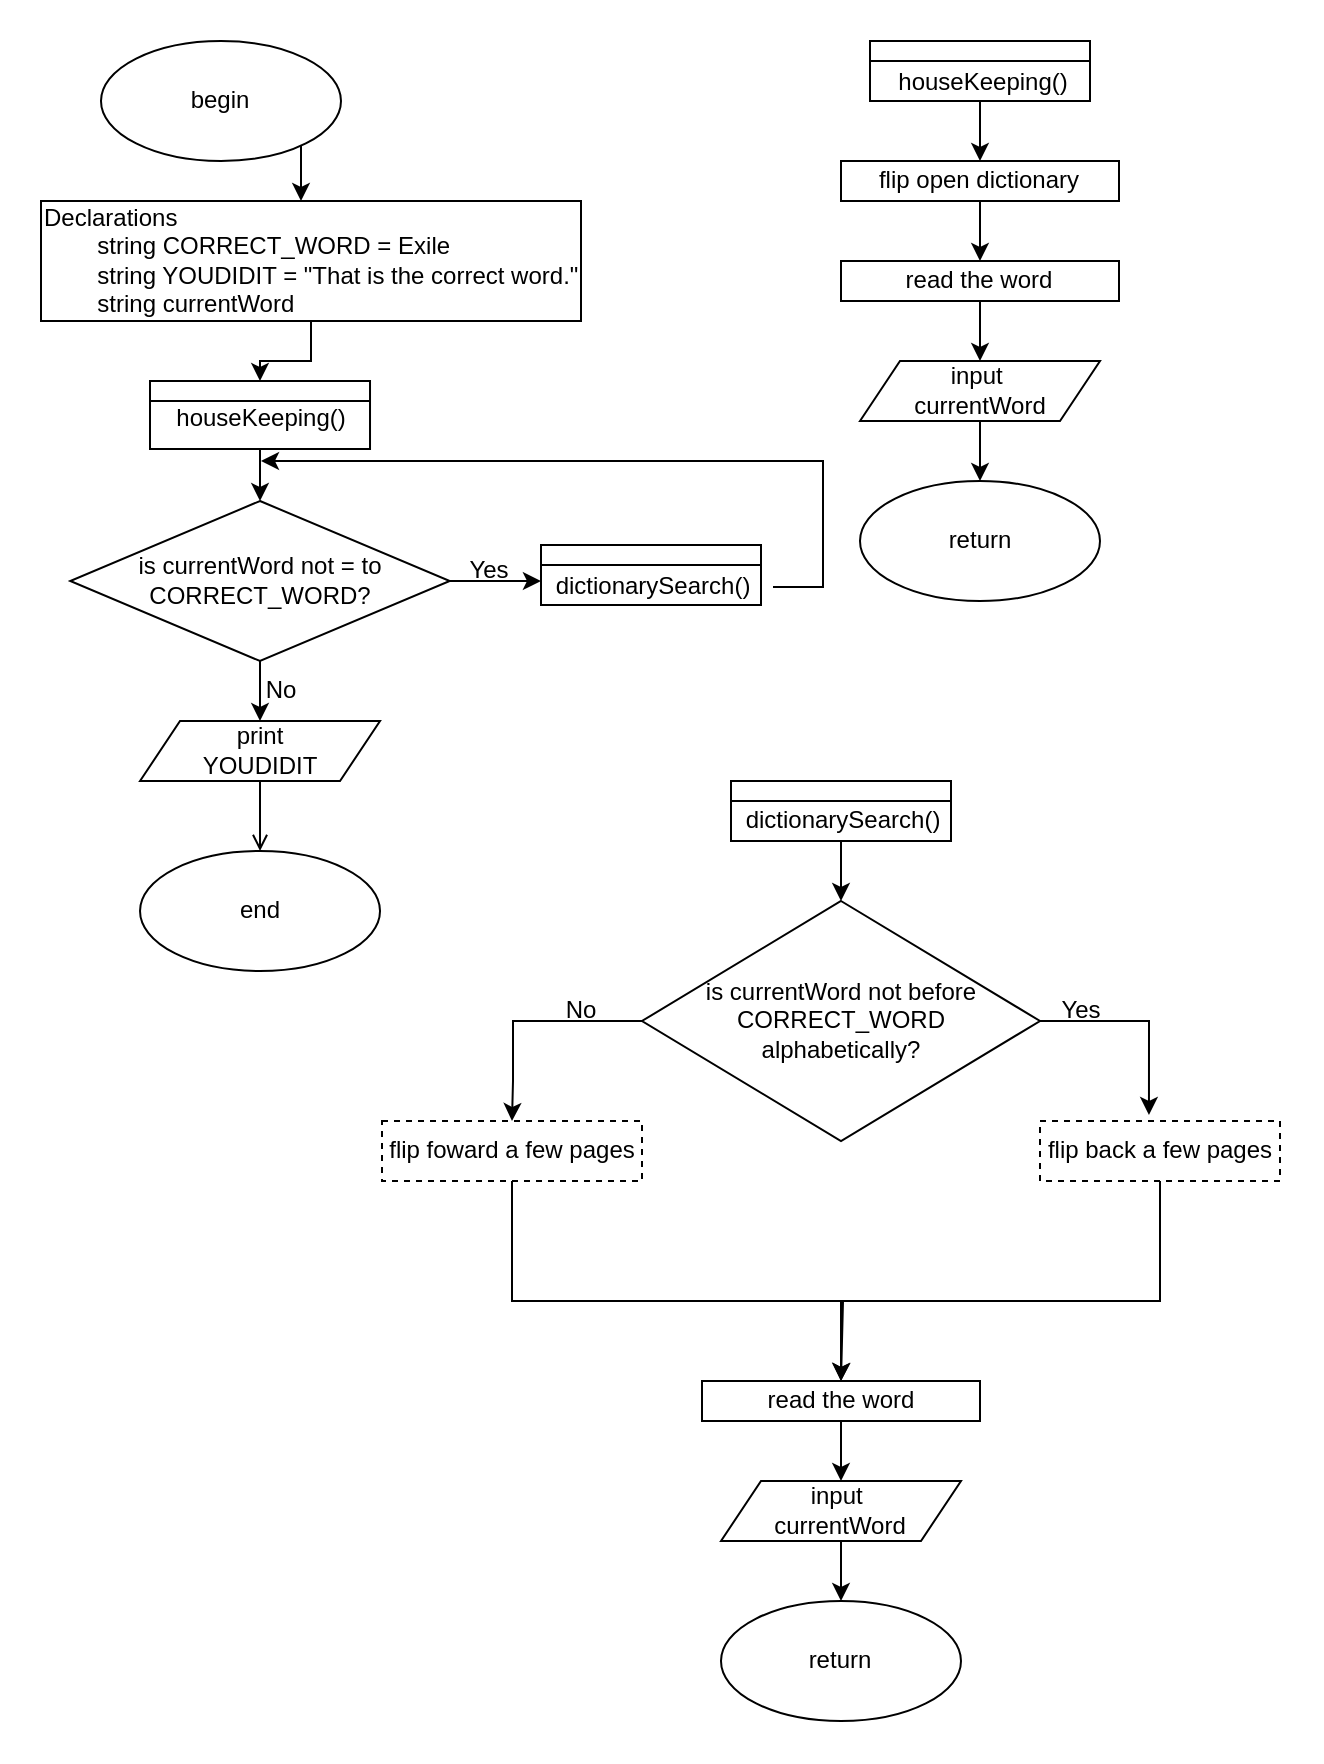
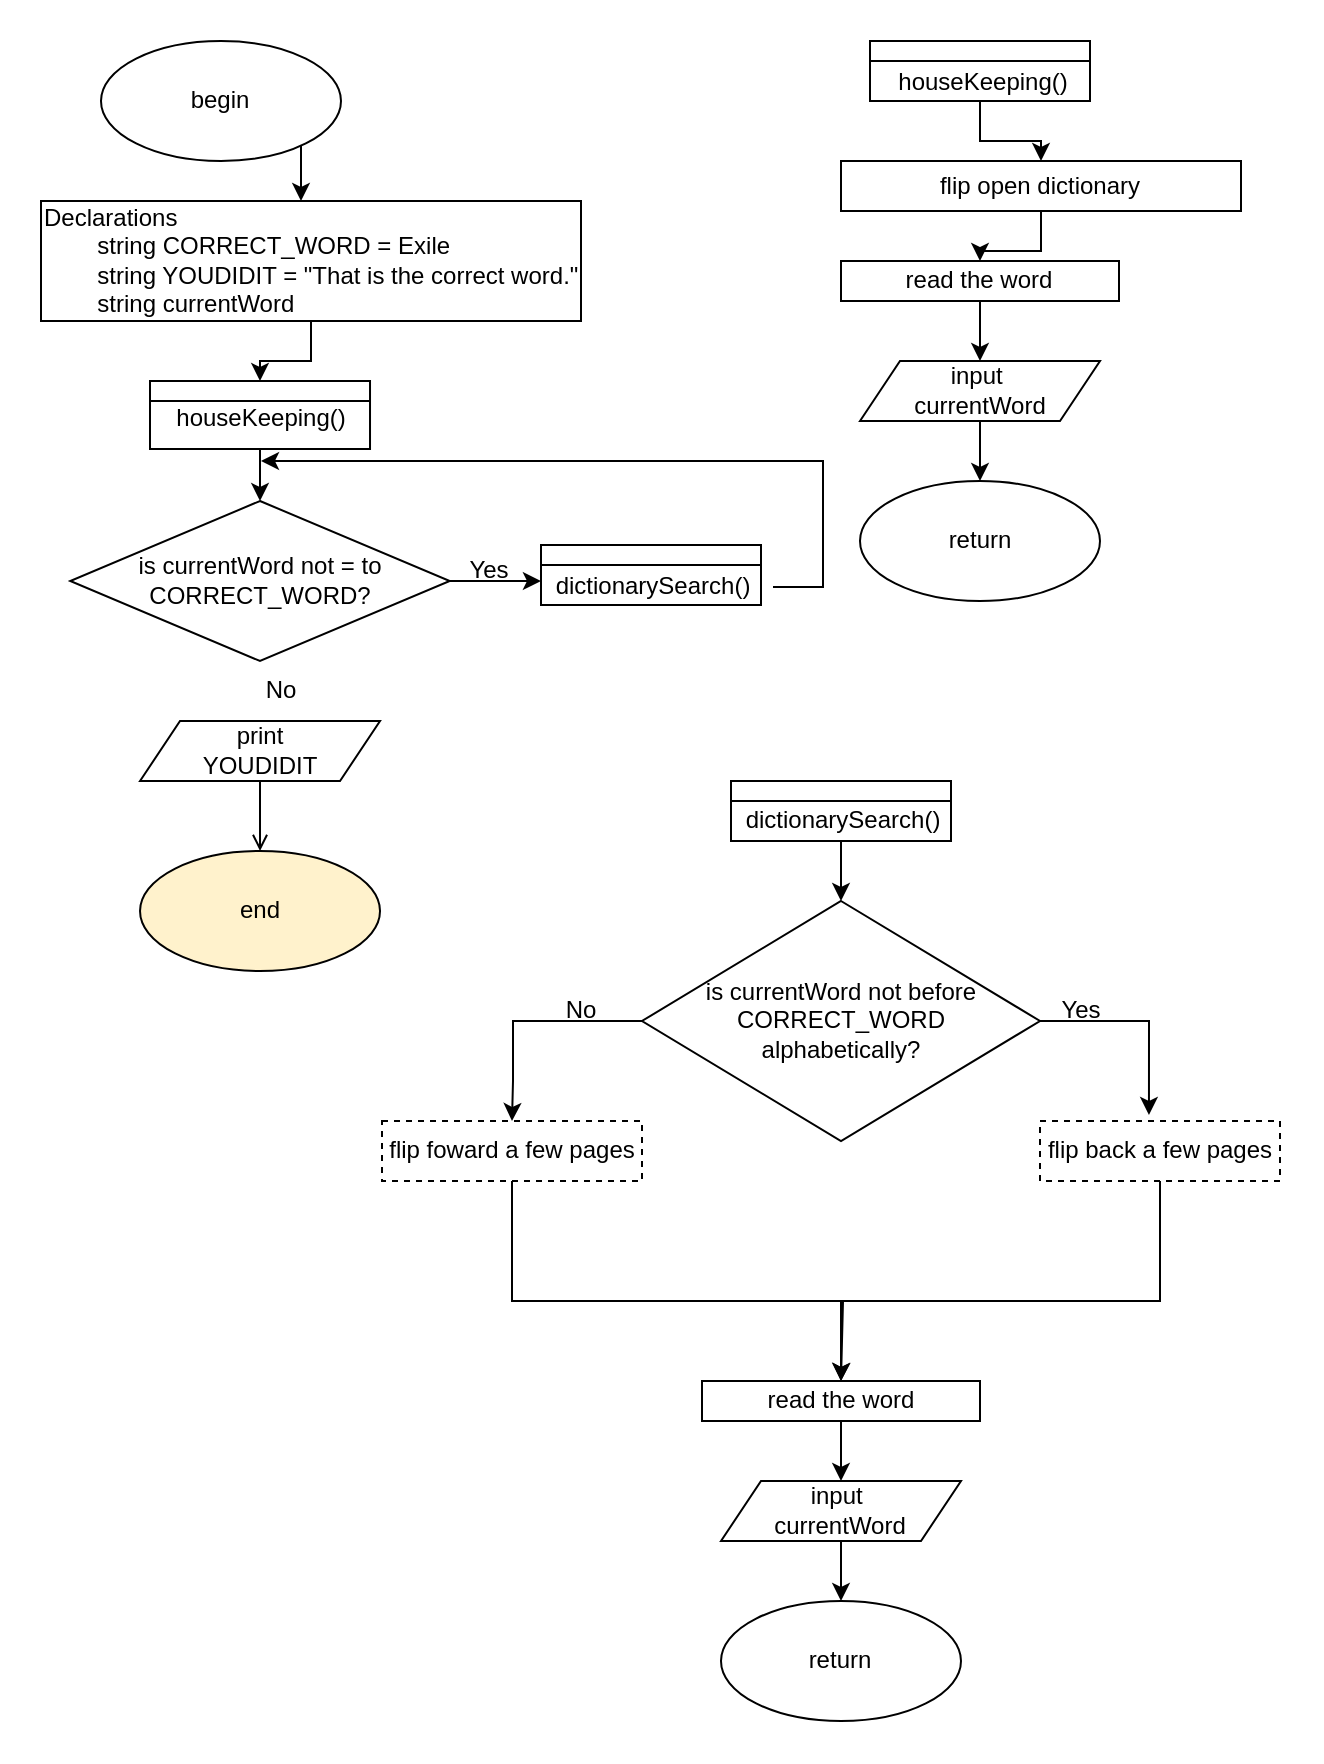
(980, 181) -> (1041, 186)
(260, 698) -> none
(260, 911) -> (260, 911)
